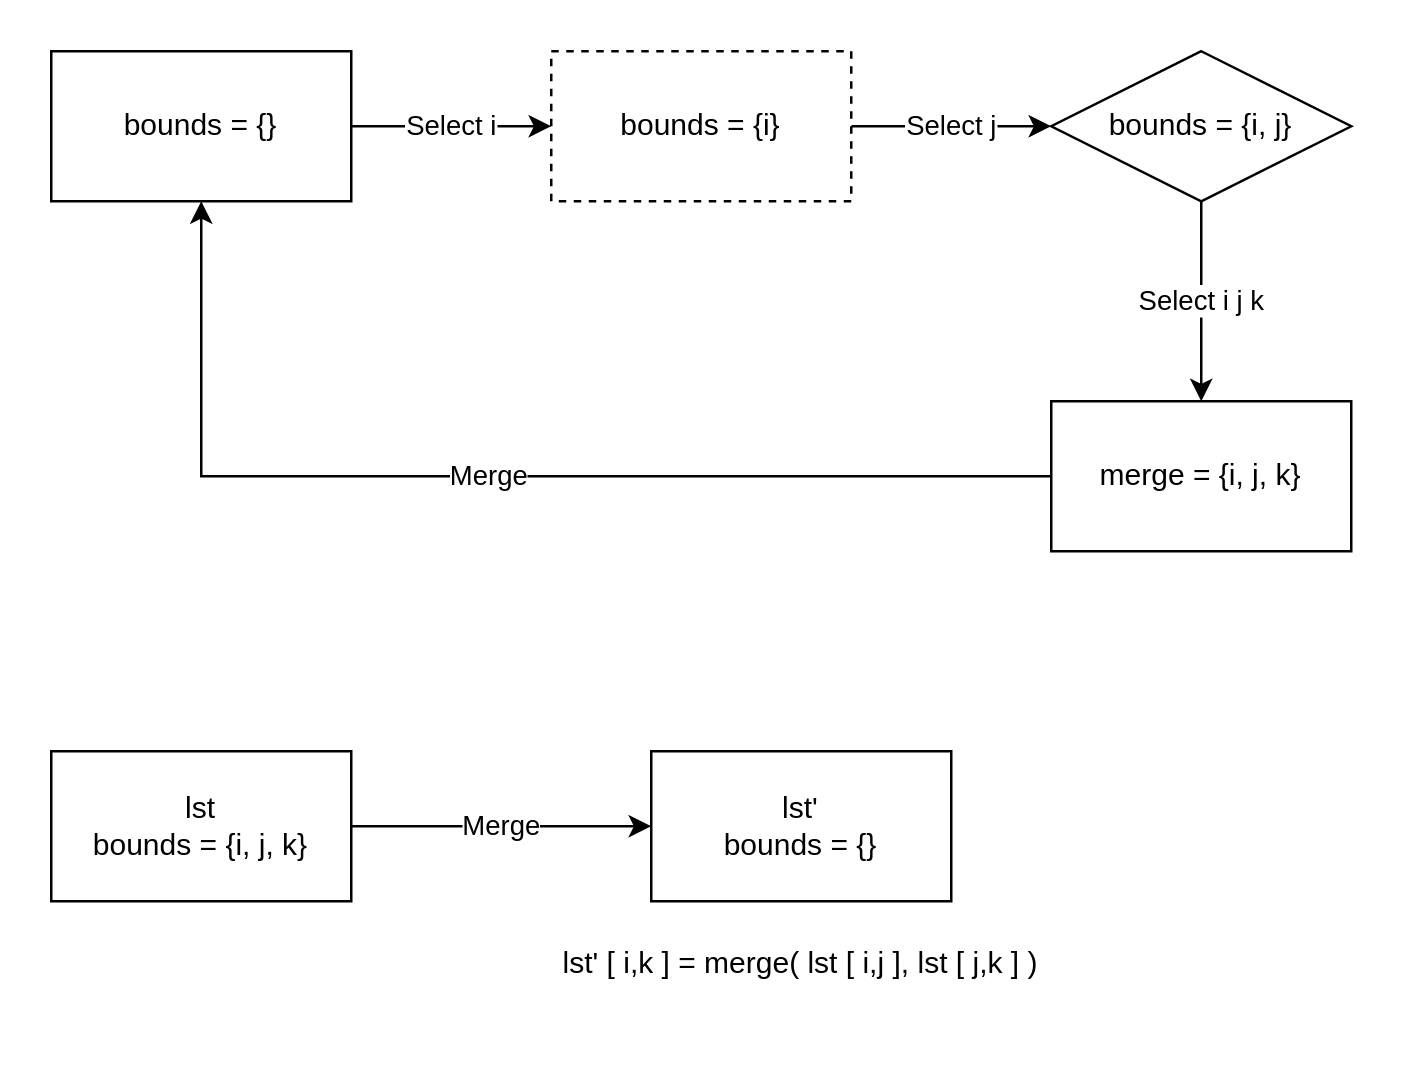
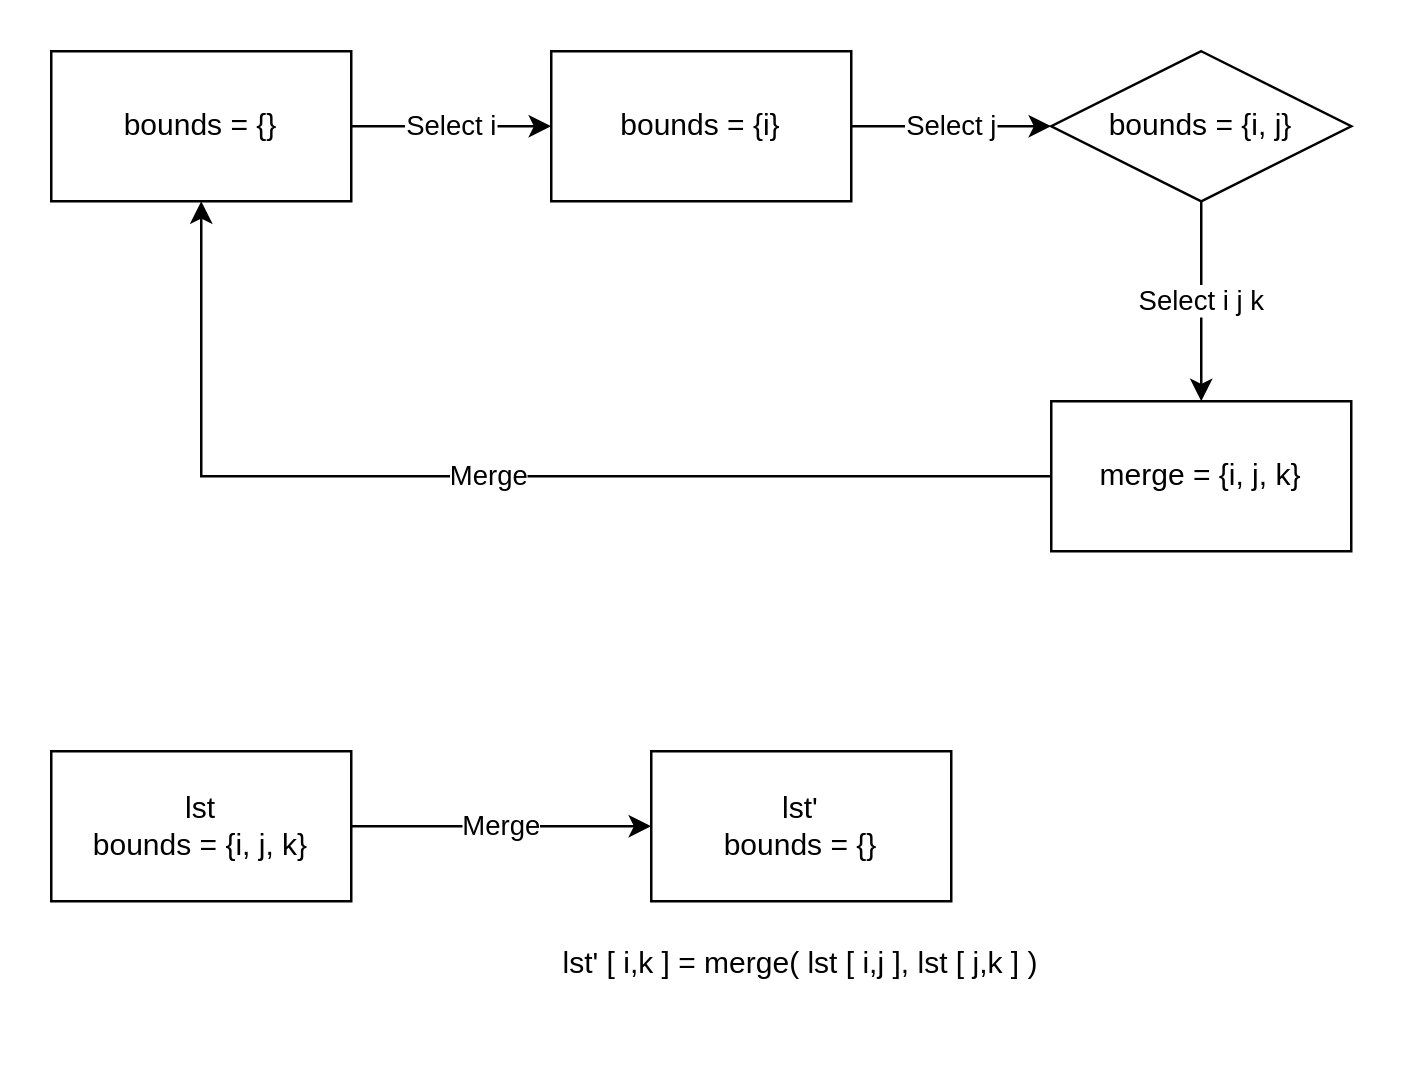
(701, 126) -> (701, 126)
